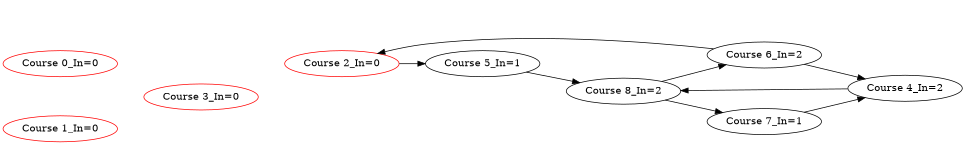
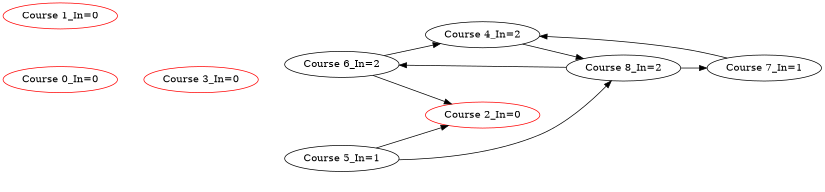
(409, 64) -> (409, 138)
